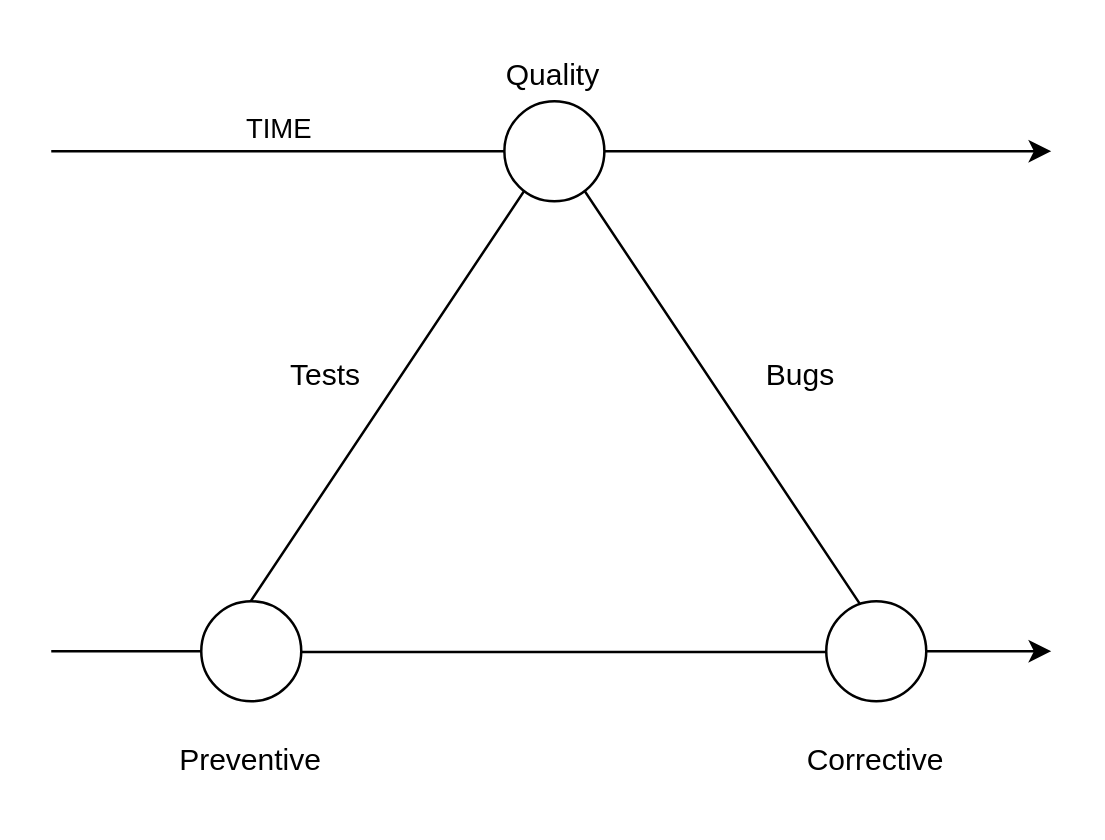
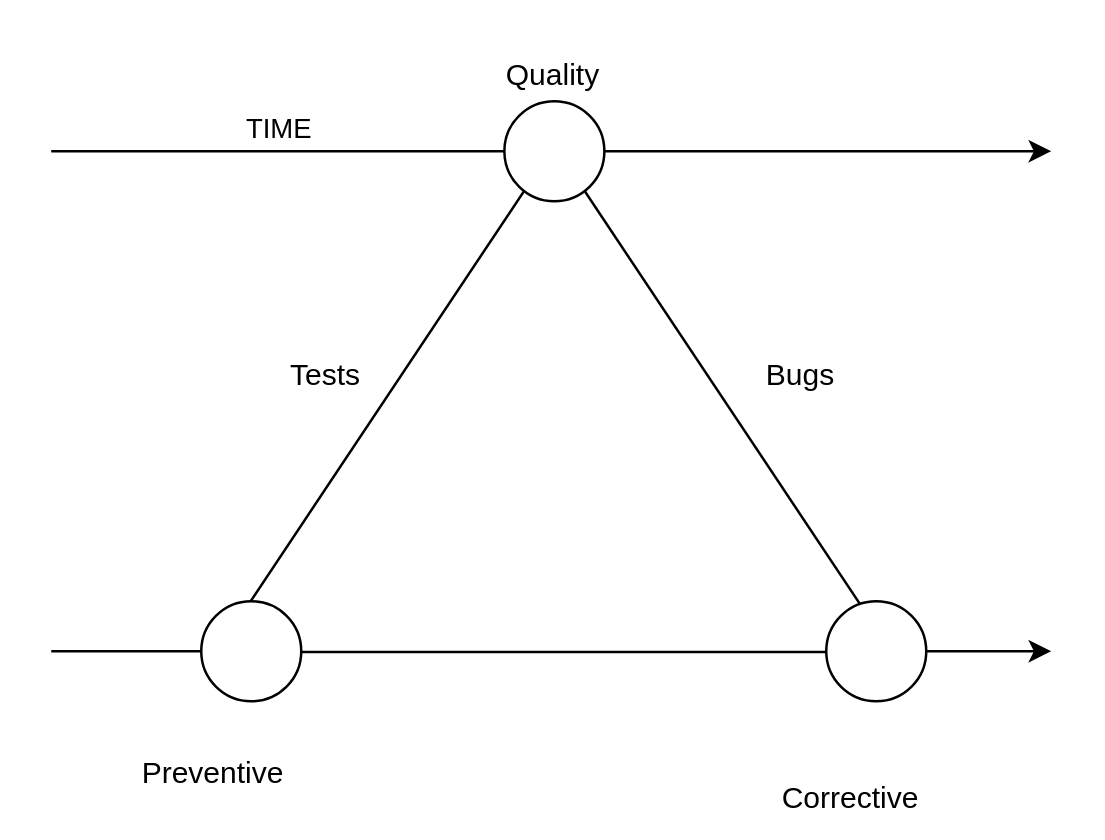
(251, 761) -> (214, 774)
(876, 761) -> (851, 799)
